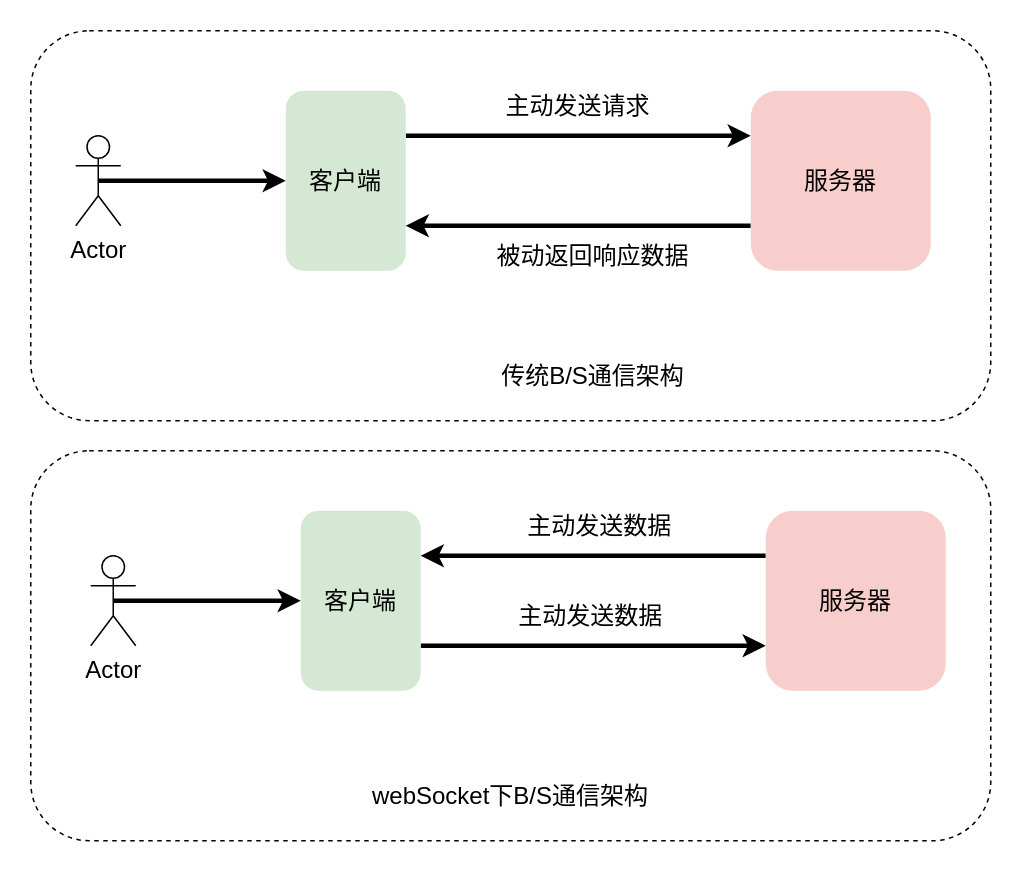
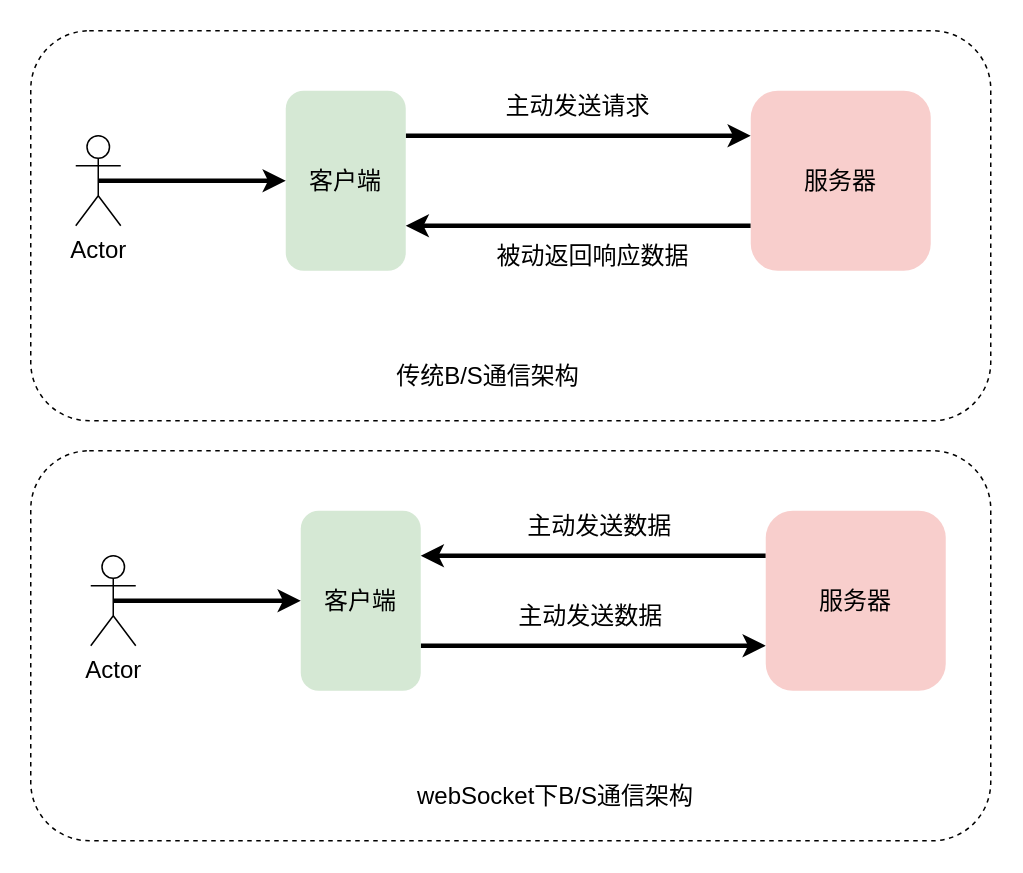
(593, 376) -> (488, 376)
(511, 796) -> (556, 796)
